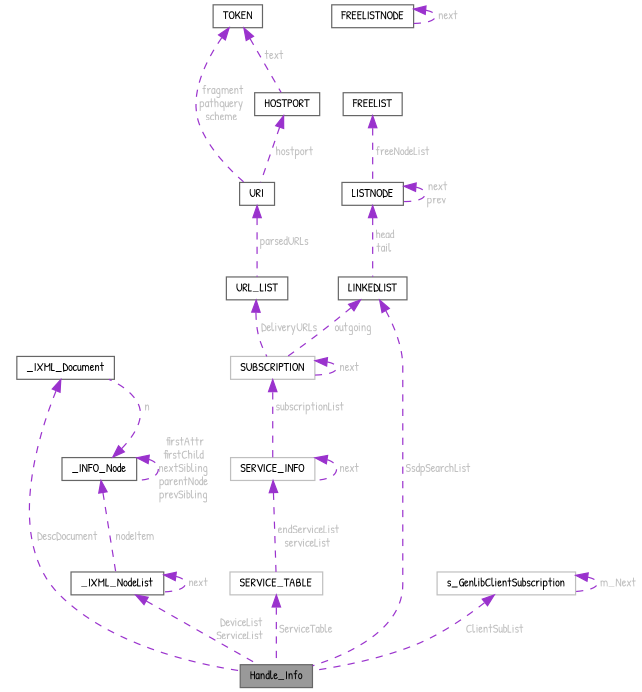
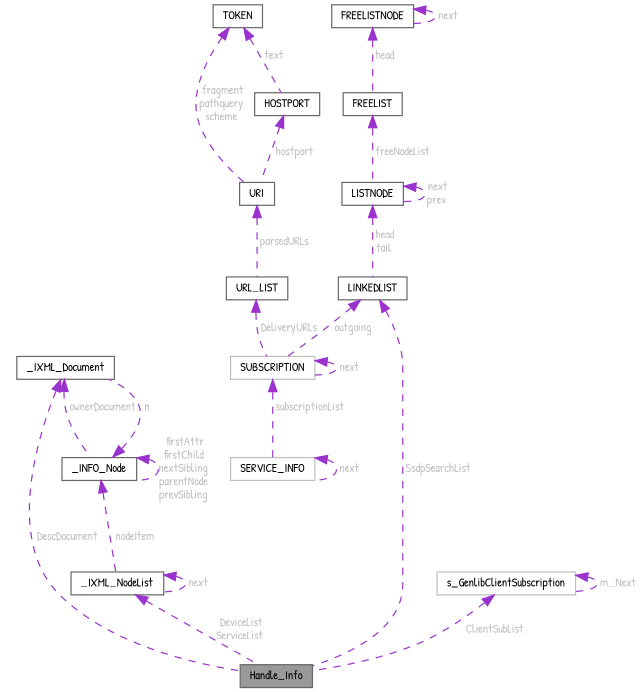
none -> (373, 66)
none -> (72, 427)
(276, 583) -> none
